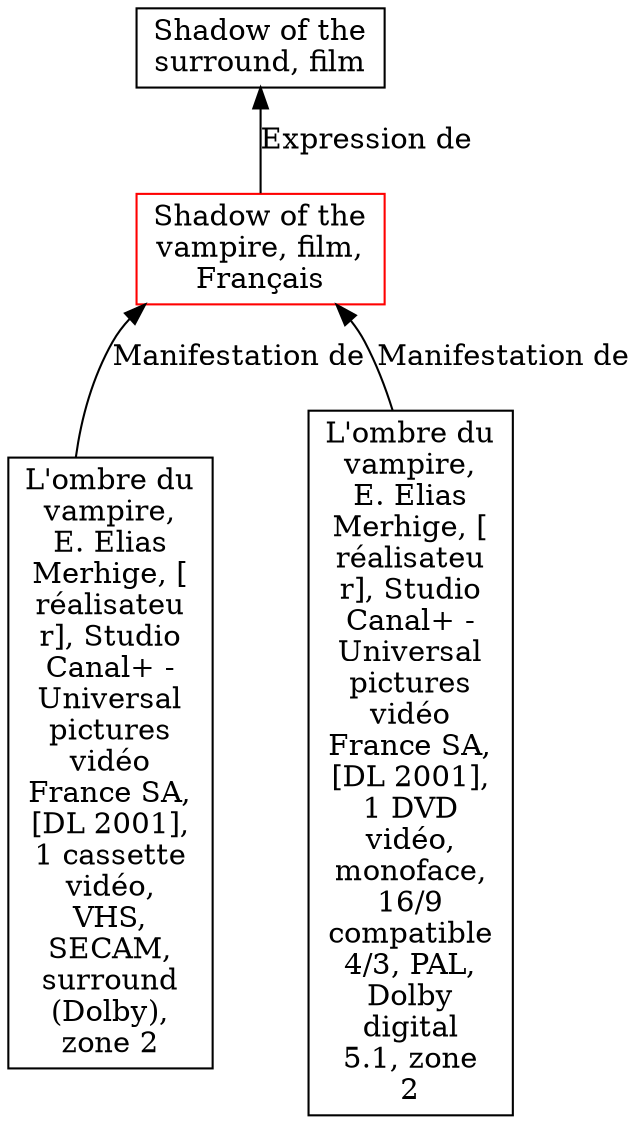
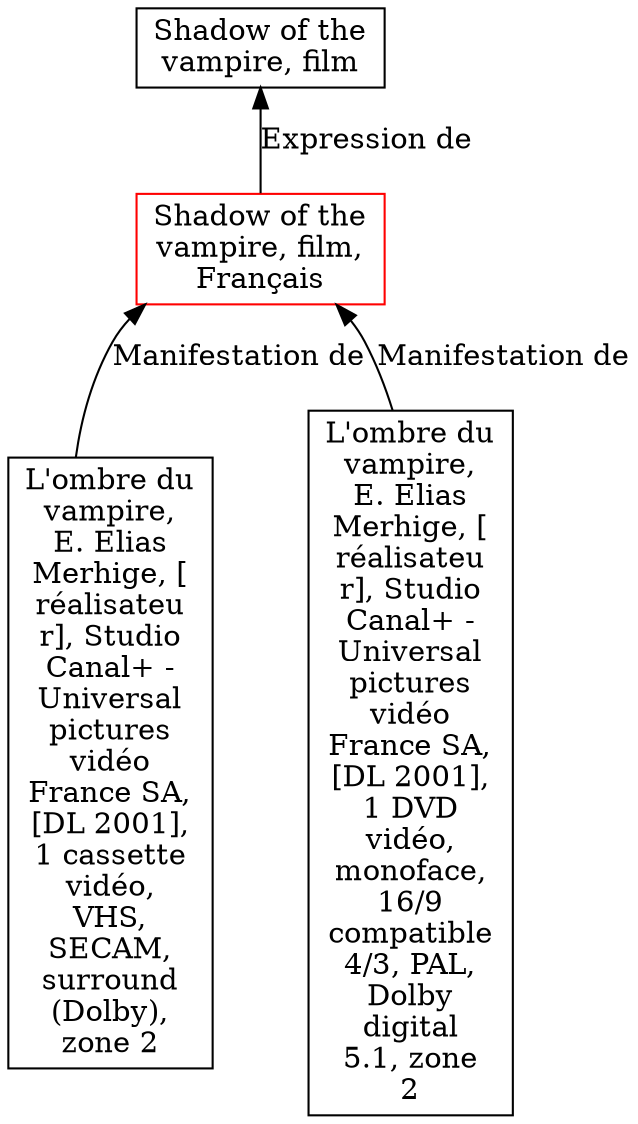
(261, 48) -> (261, 48)
